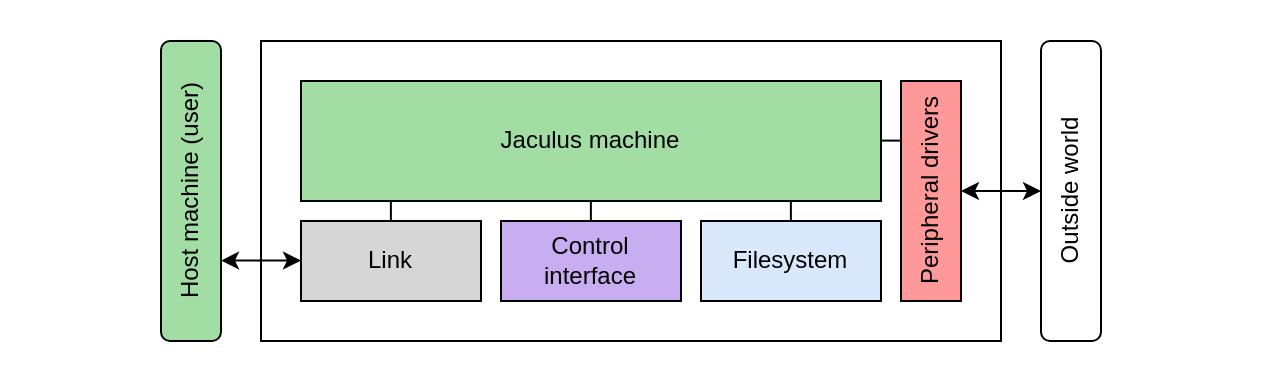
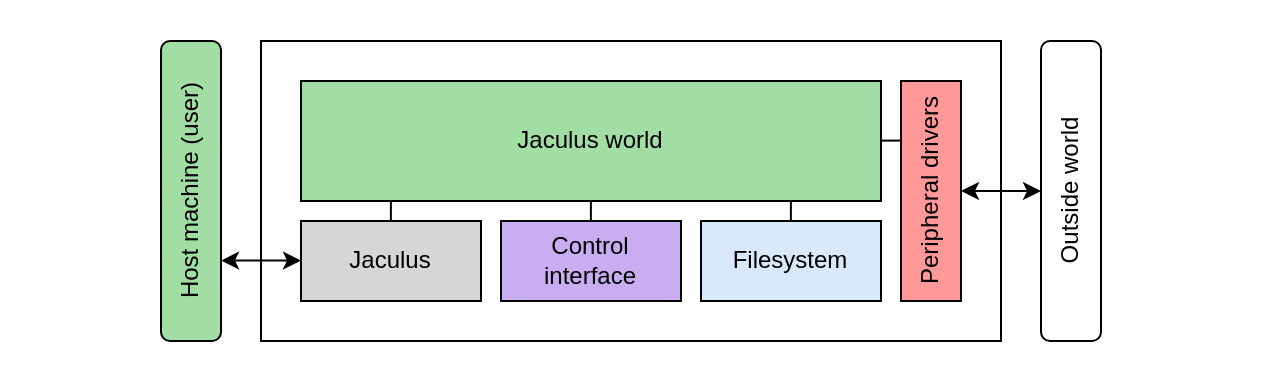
(591, 141) -> (591, 141)
(391, 261) -> (391, 261)
